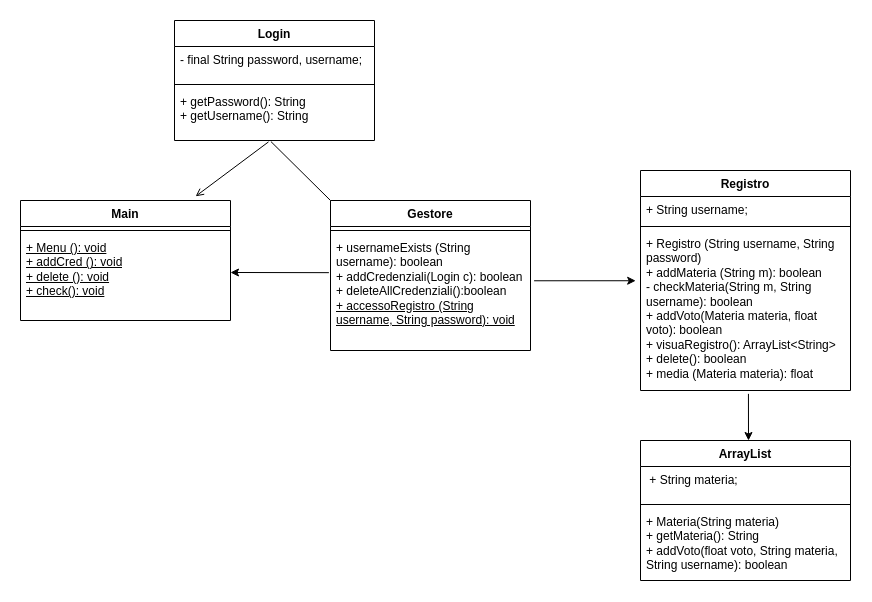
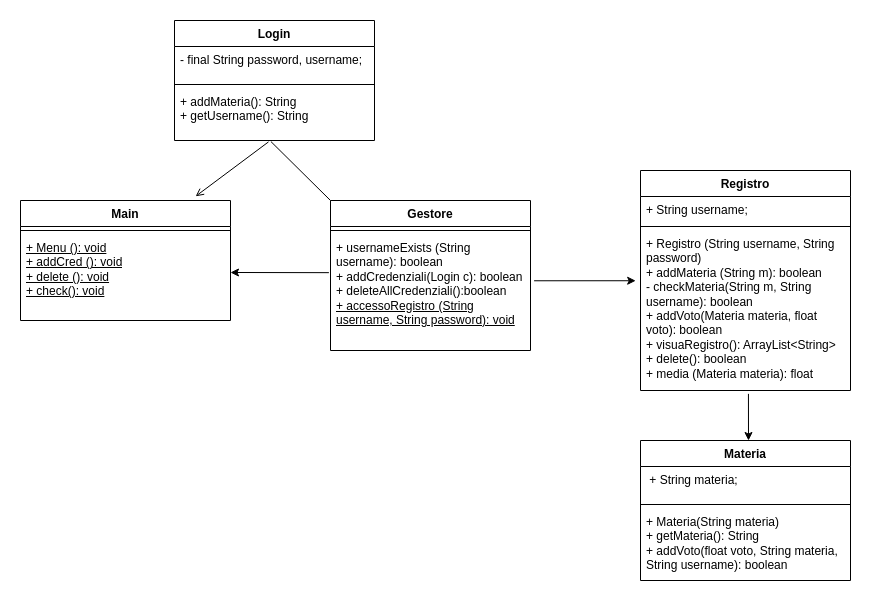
(252, 110) -> (252, 110)
(746, 455) -> (746, 455)
